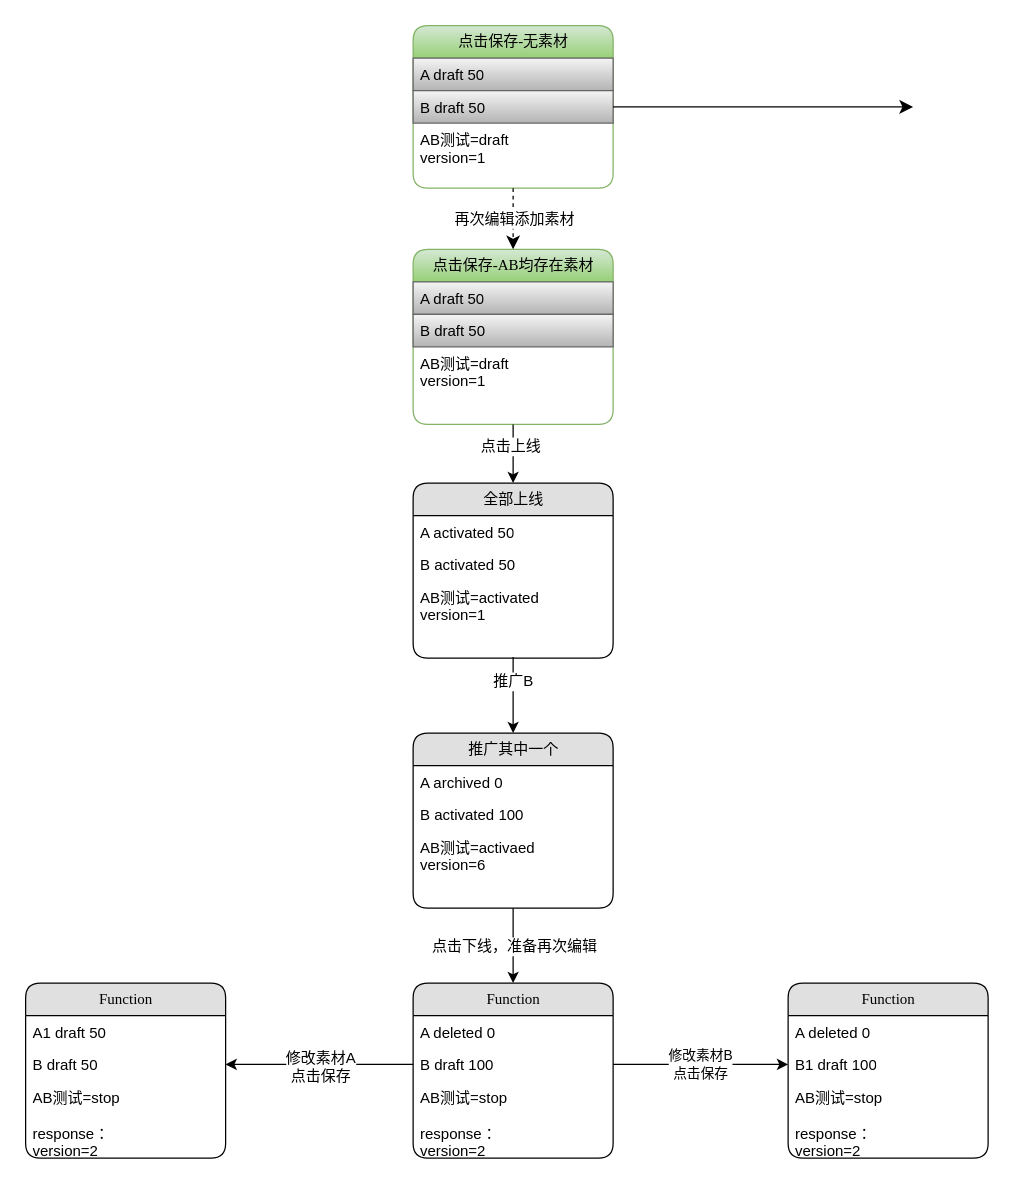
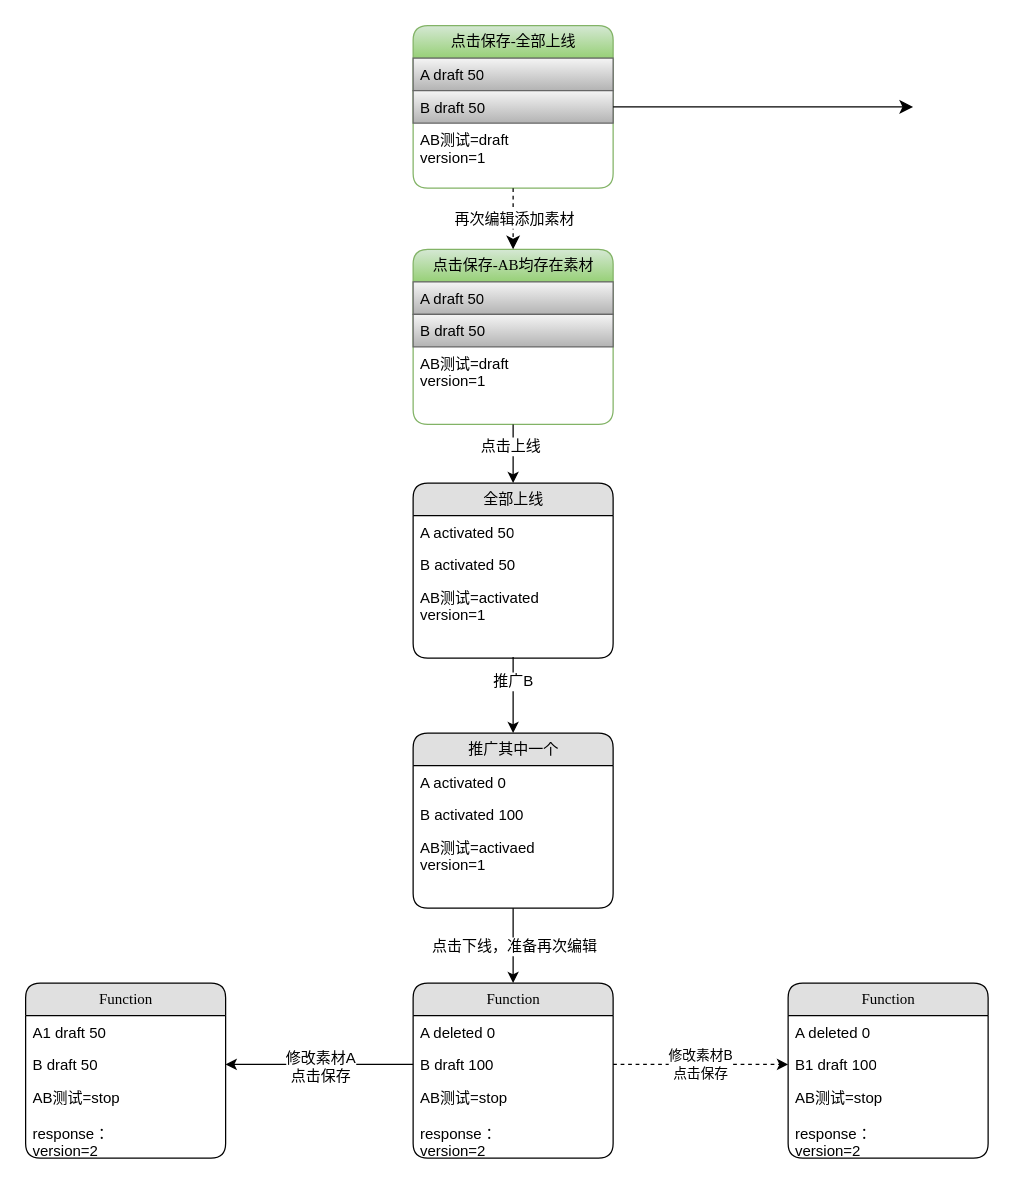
(514, 42) -> (514, 42)
(465, 783) -> (469, 783)
(480, 857) -> (480, 857)
(641, 1064) -> (641, 1064)
